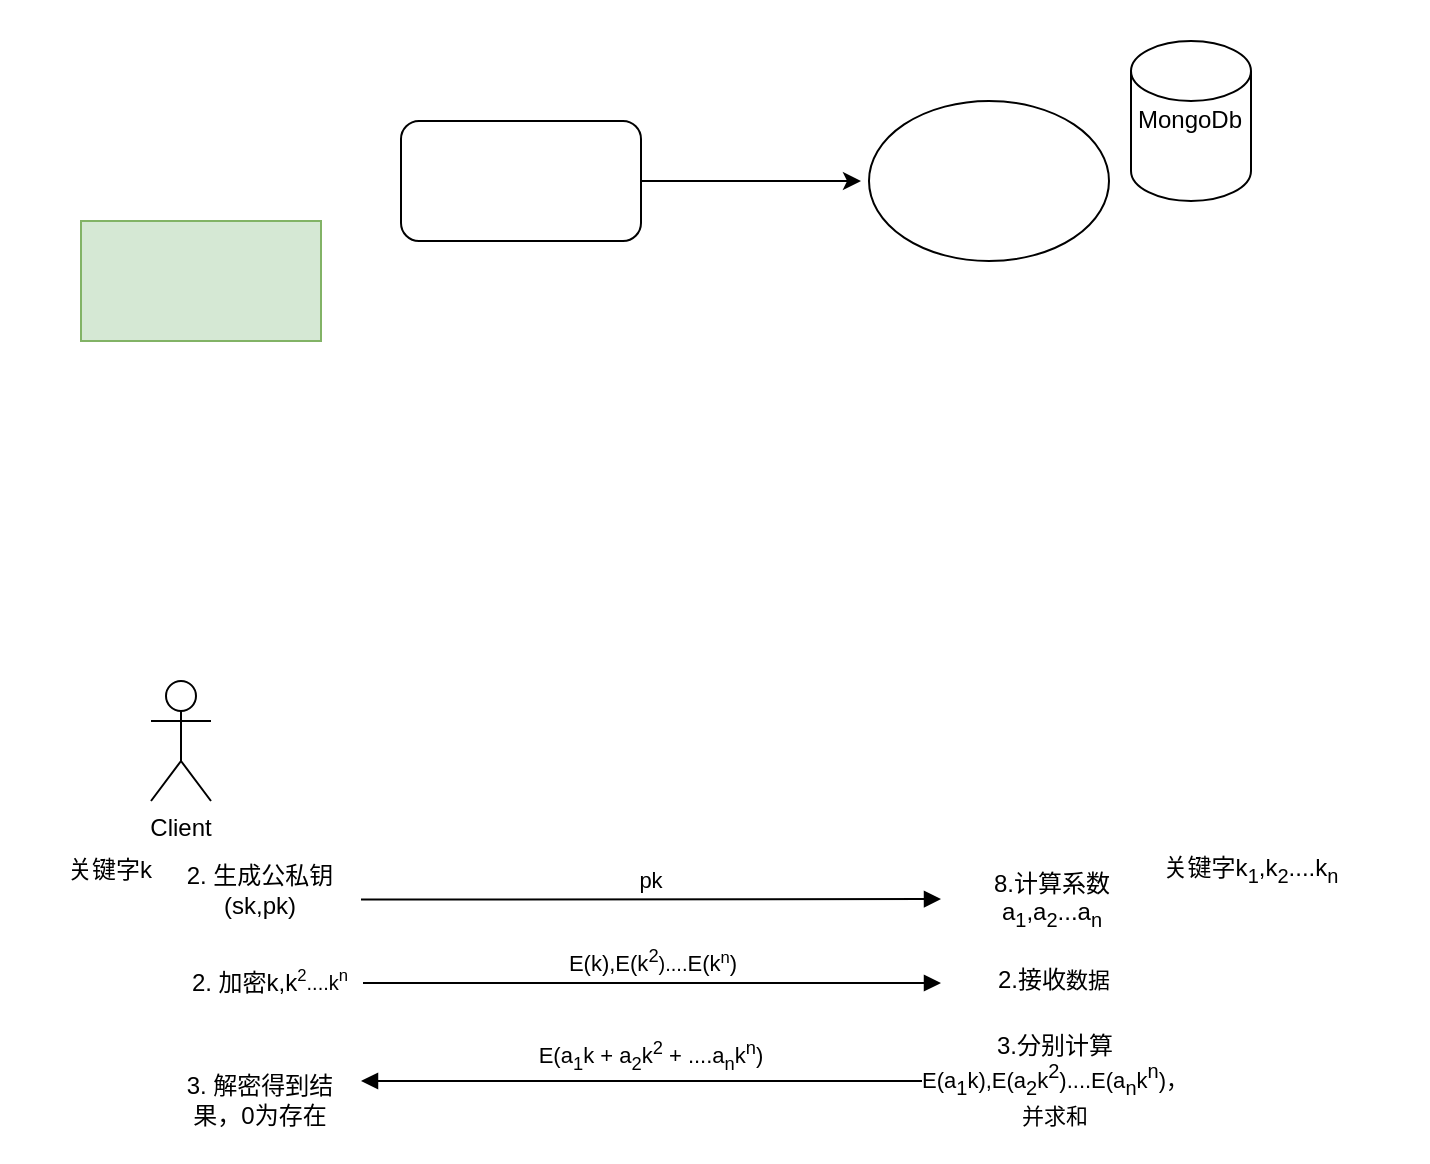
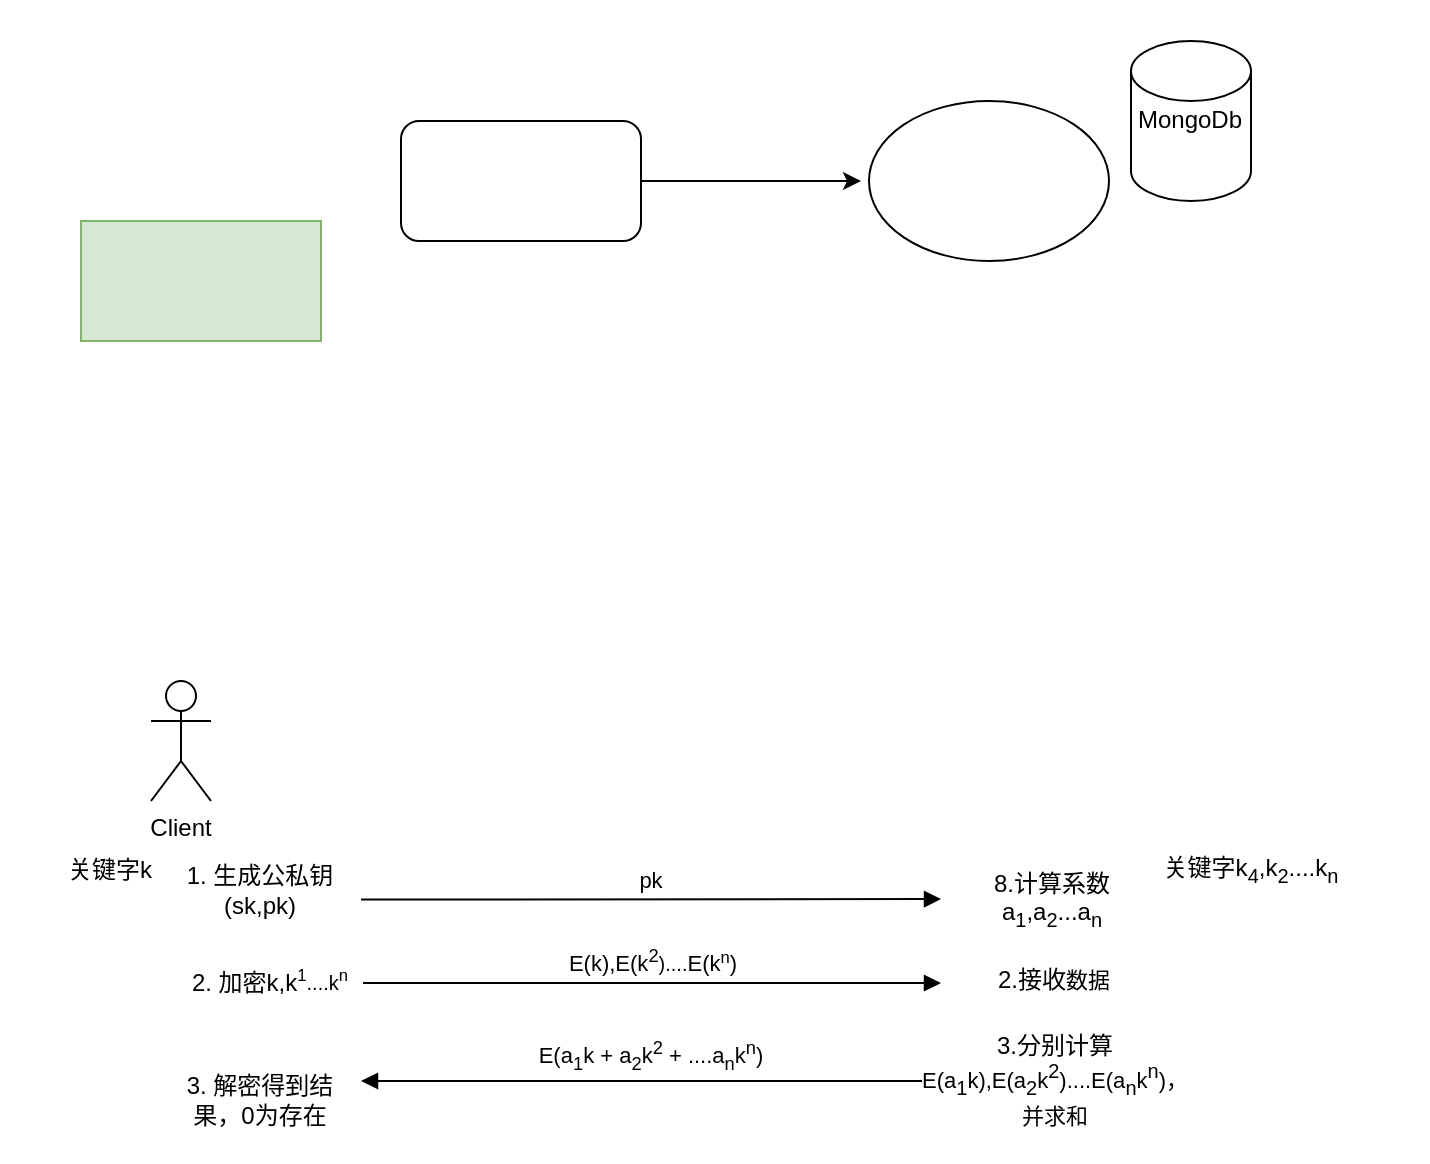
(1252, 871) -> (1252, 871)
(261, 891) -> (261, 891)
(271, 981) -> (271, 981)
